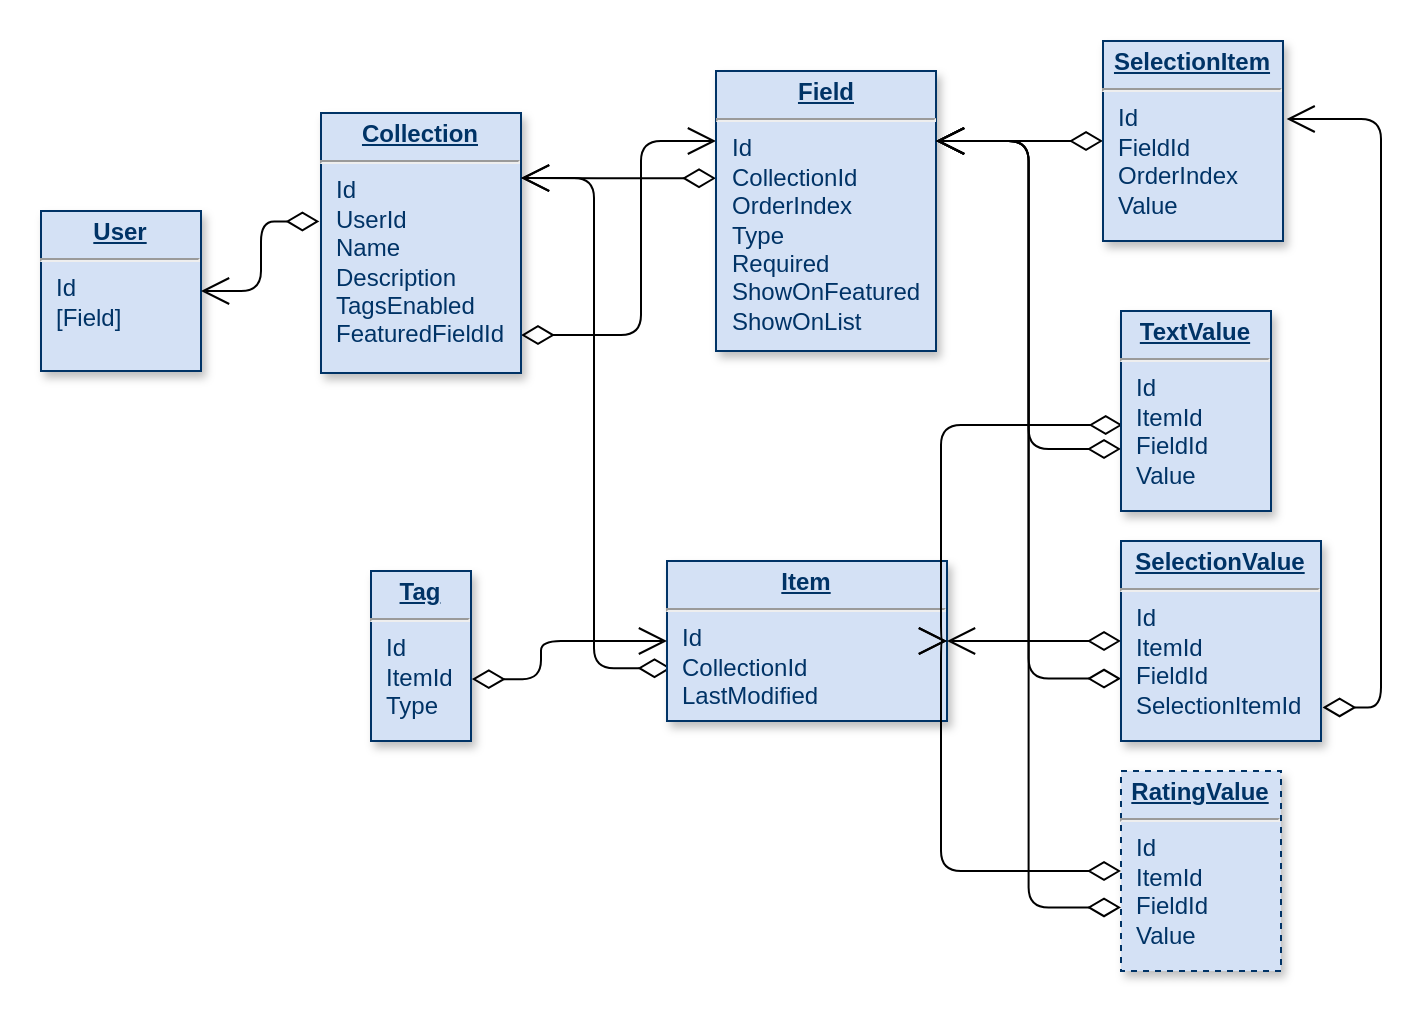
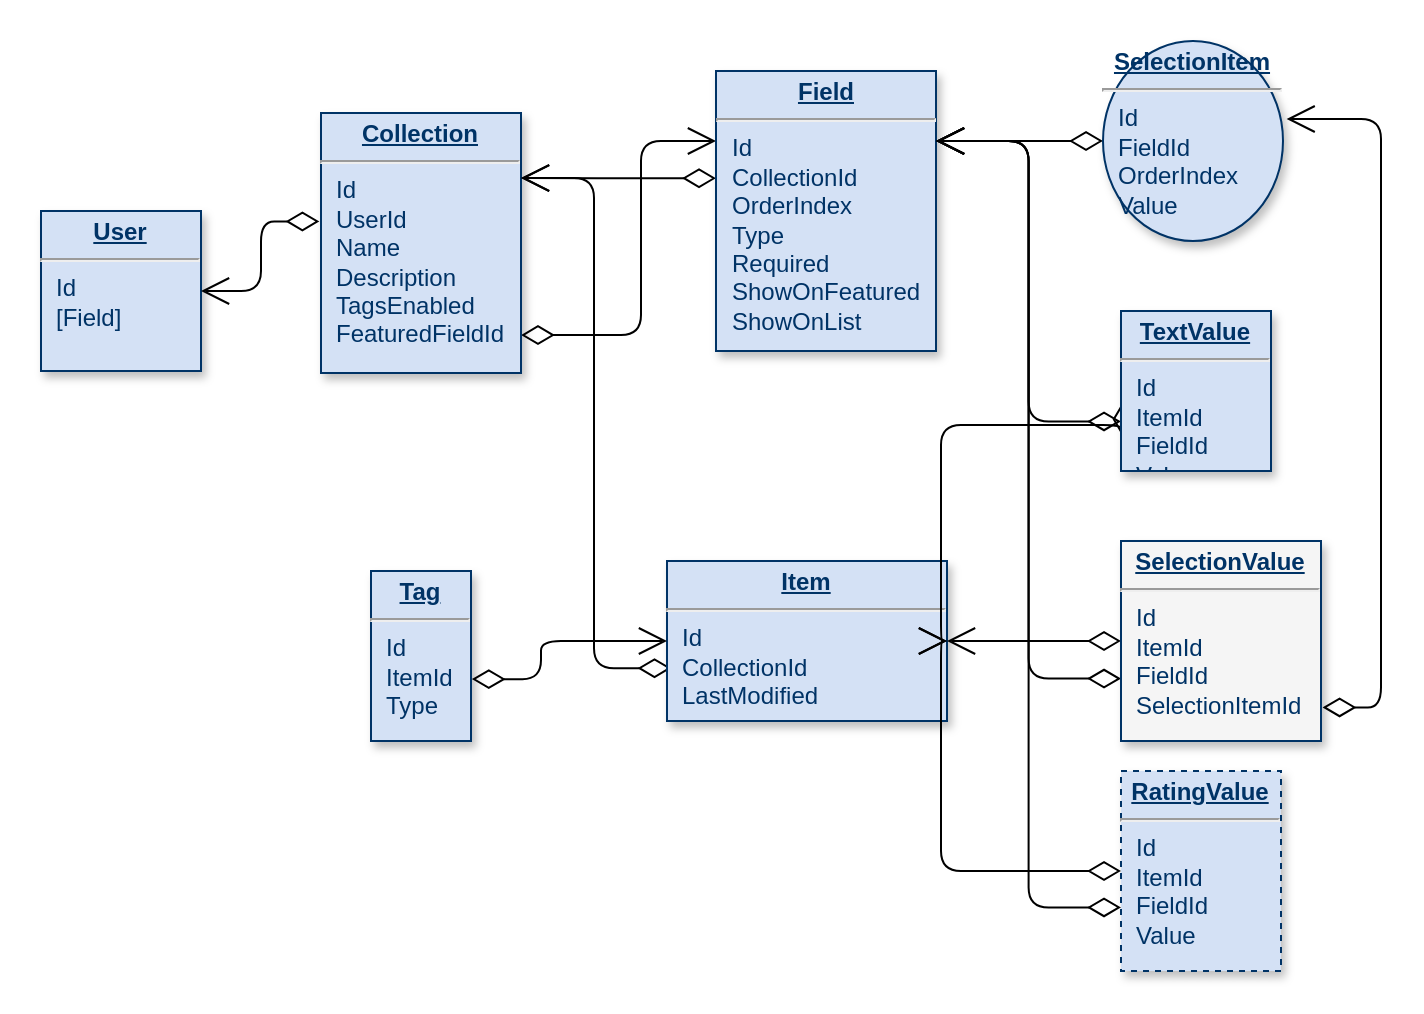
(1193, 141) -> (1193, 141)
(1196, 411) -> (1196, 391)
(1221, 641) -> (1221, 641)
